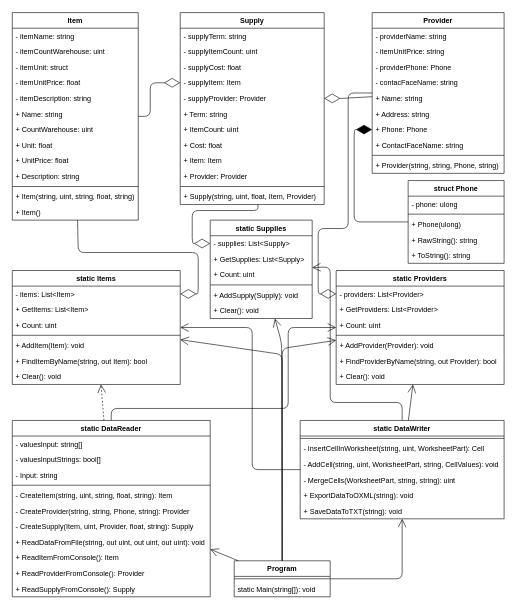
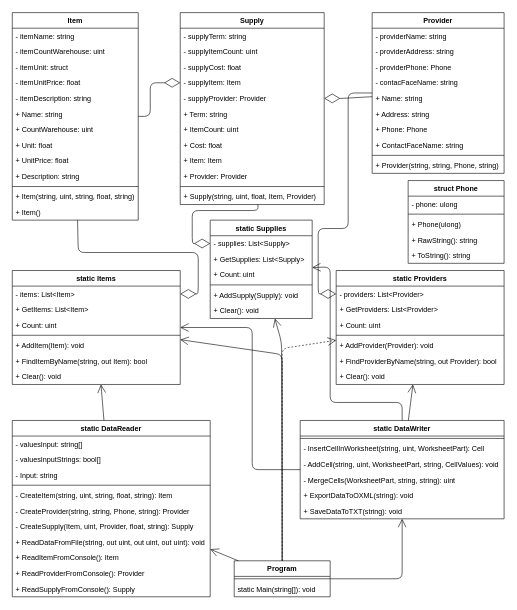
(415, 52) -> (421, 52)
(355, 130) -> none
(307, 345) -> (307, 345)
(103, 403) -> (103, 403)
(255, 408) -> none
